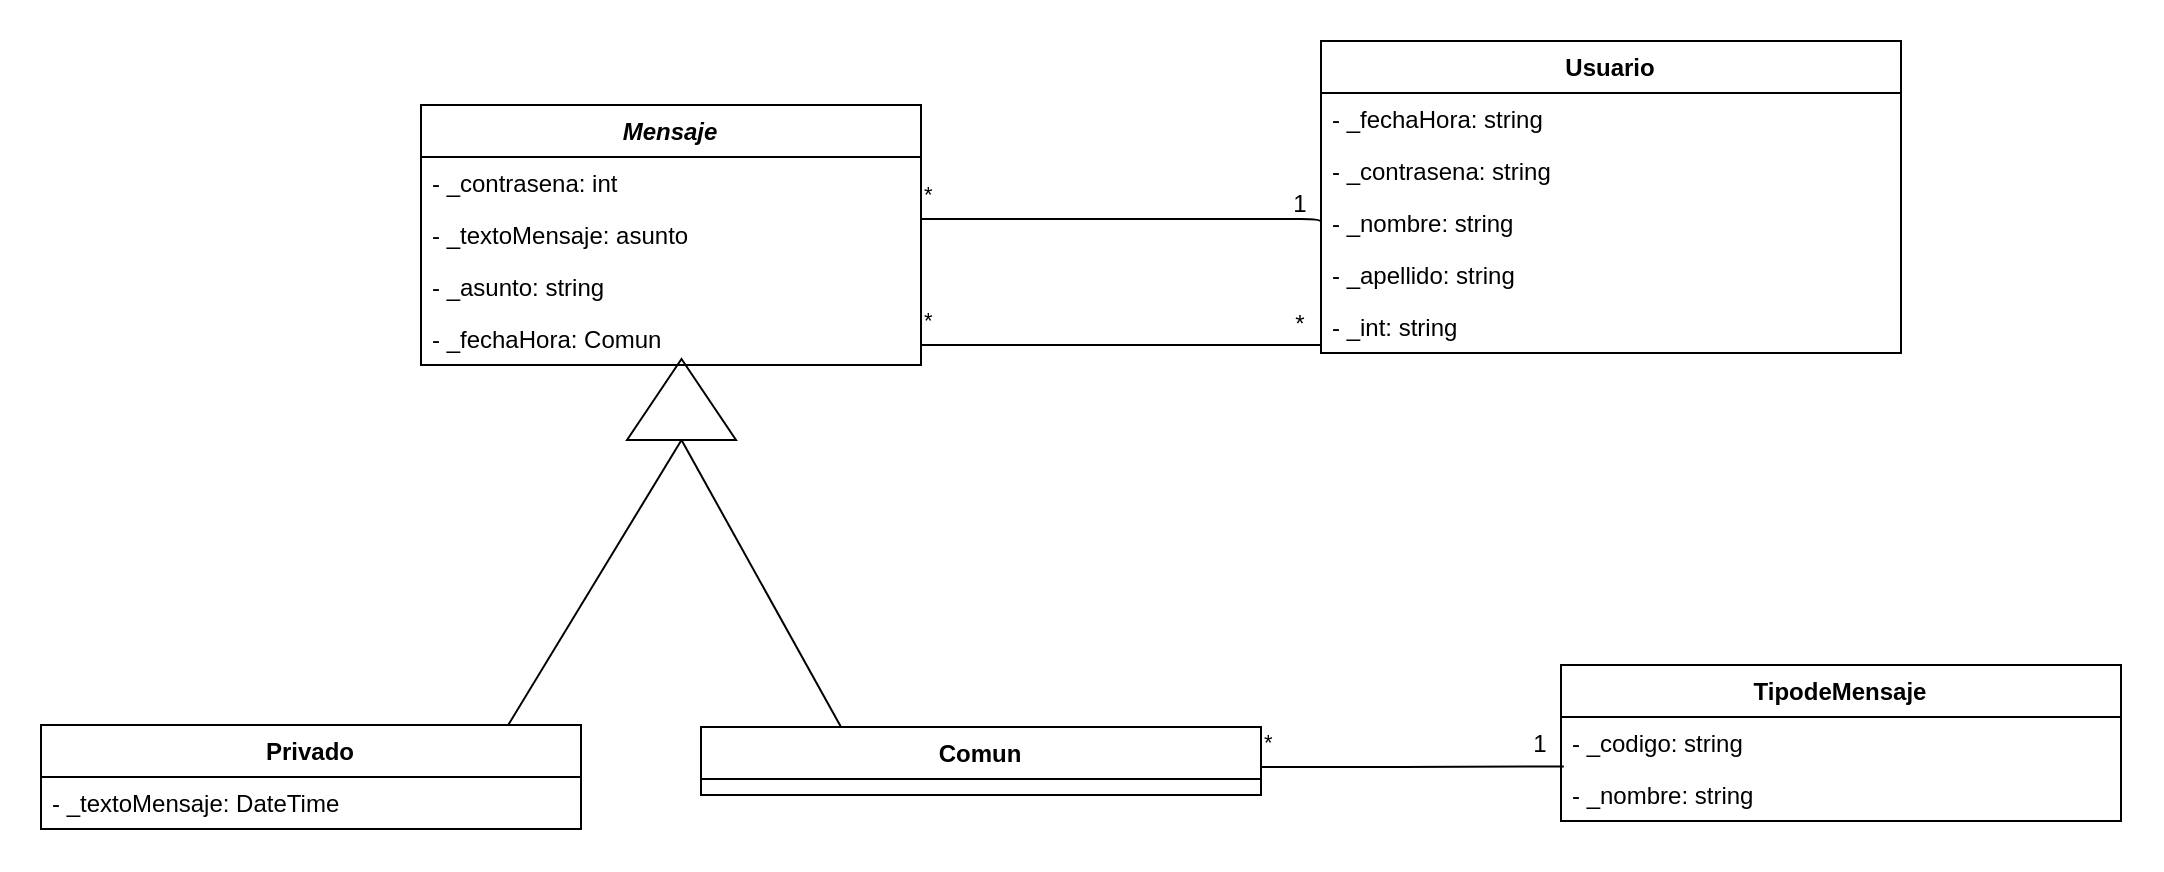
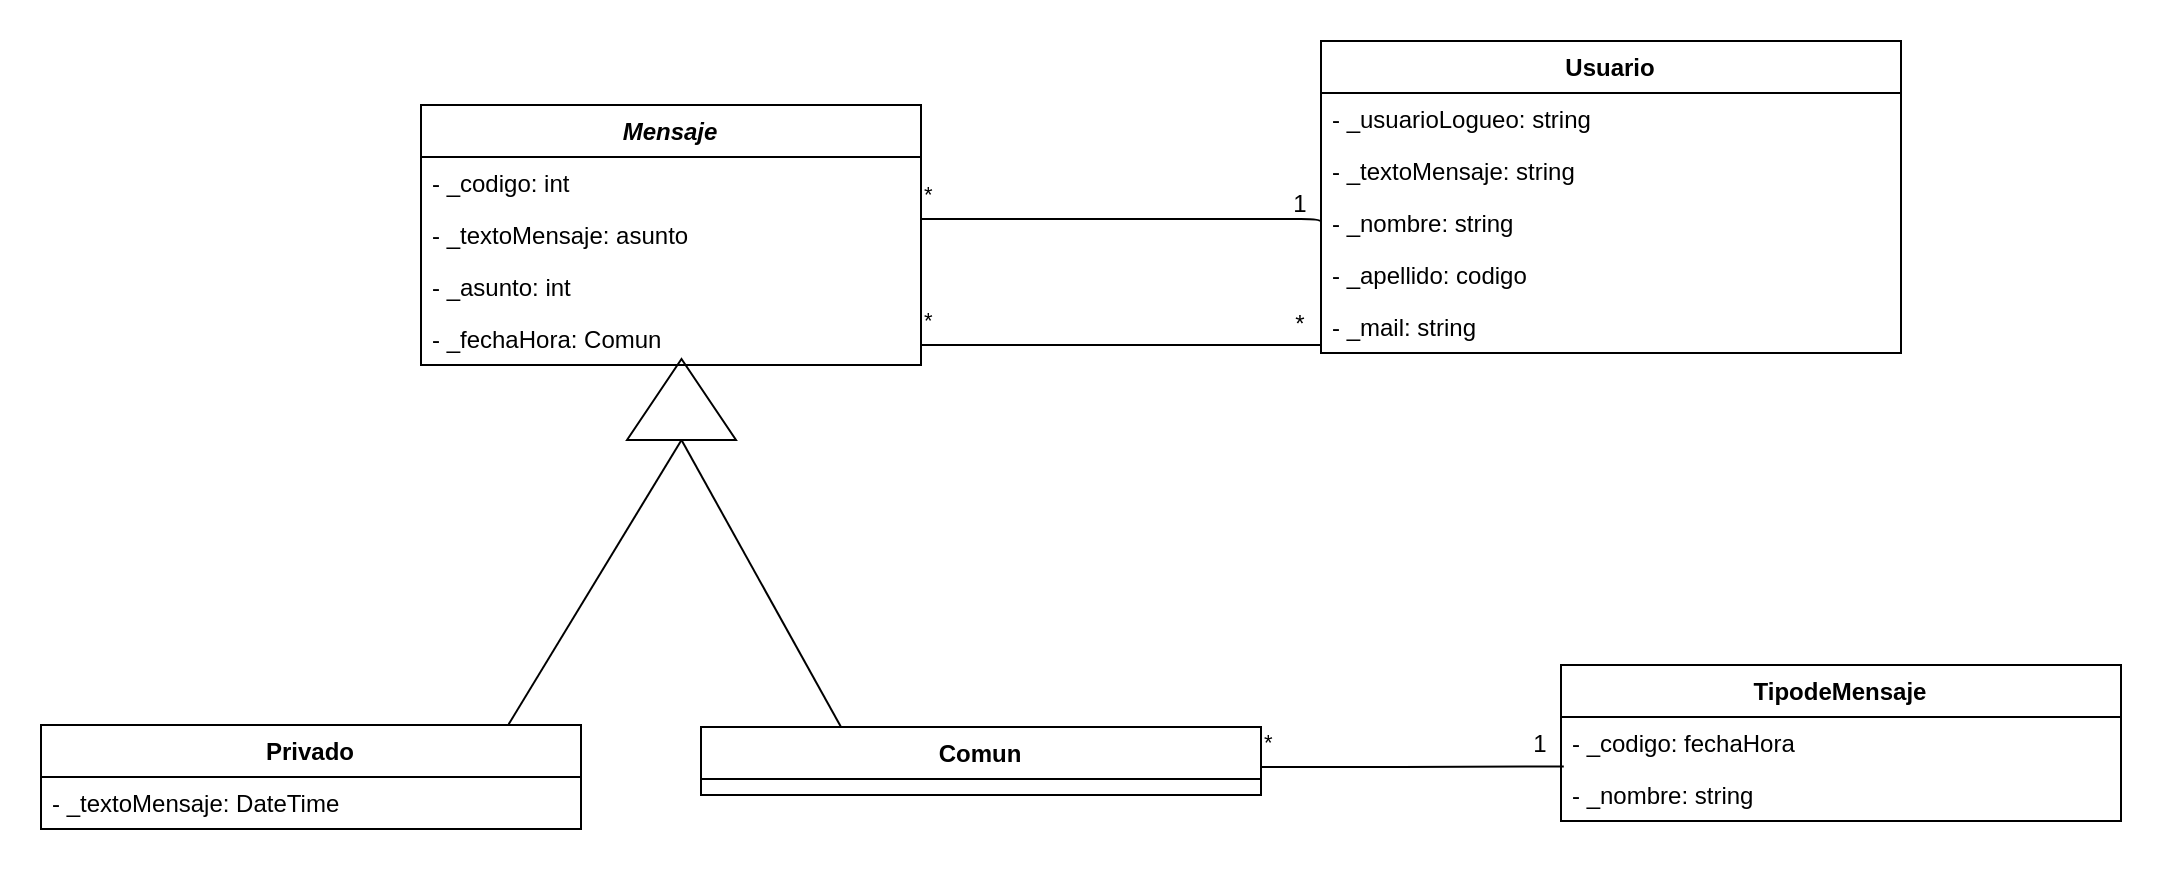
(1454, 120) -> (1478, 120)
(1461, 172) -> (1474, 172)
(540, 184) -> (510, 184)
(1438, 276) -> (1438, 276)
(534, 288) -> (514, 288)
(1410, 328) -> (1414, 328)
(1671, 744) -> (1694, 744)
